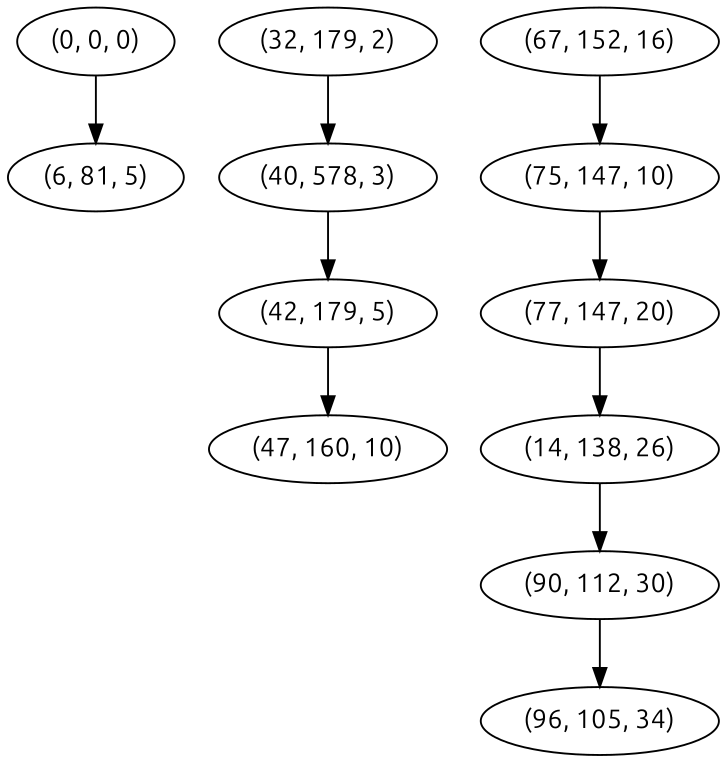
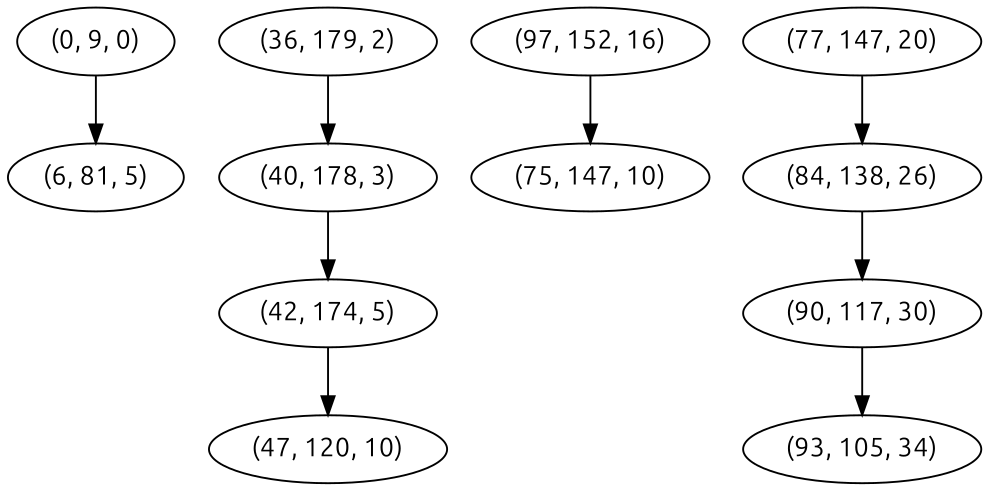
(96, 42) -> (96, 42)
(328, 42) -> (328, 42)
(600, 42) -> (590, 42)
(328, 177) -> (328, 177)
(600, 236) -> none
(328, 313) -> (328, 313)
(328, 449) -> (328, 449)
(600, 449) -> (862, 177)
(600, 585) -> (862, 313)
(600, 721) -> (862, 449)
